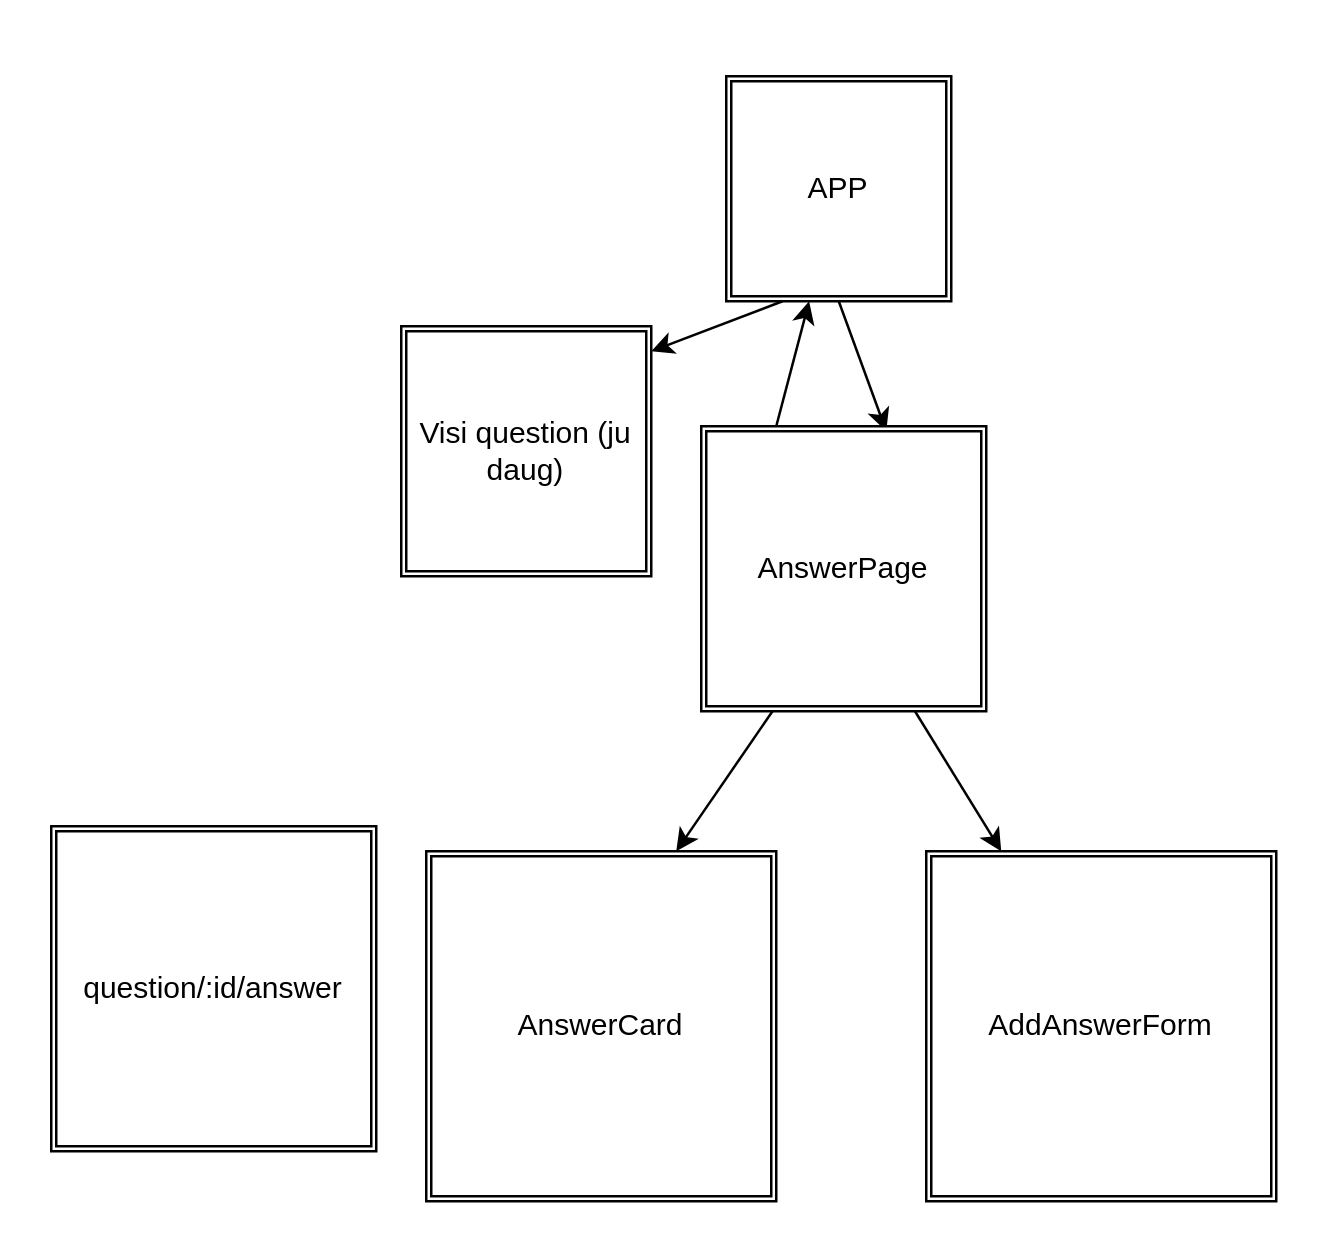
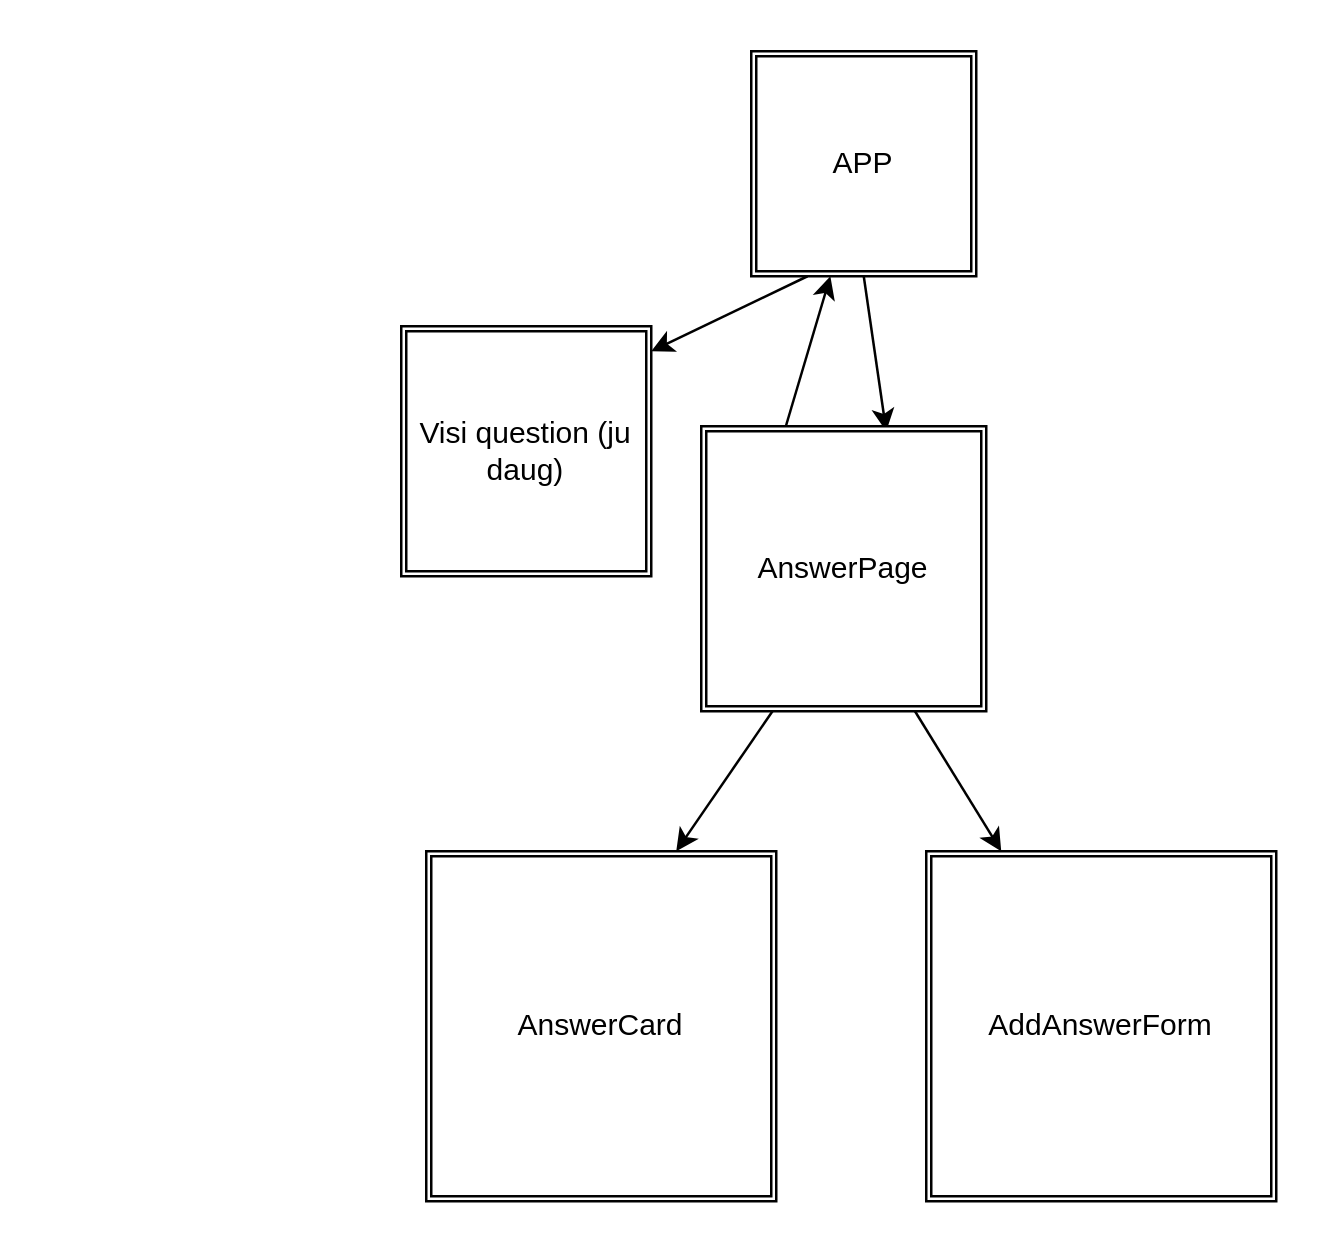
(839, 189) -> (864, 164)
(214, 989) -> none
